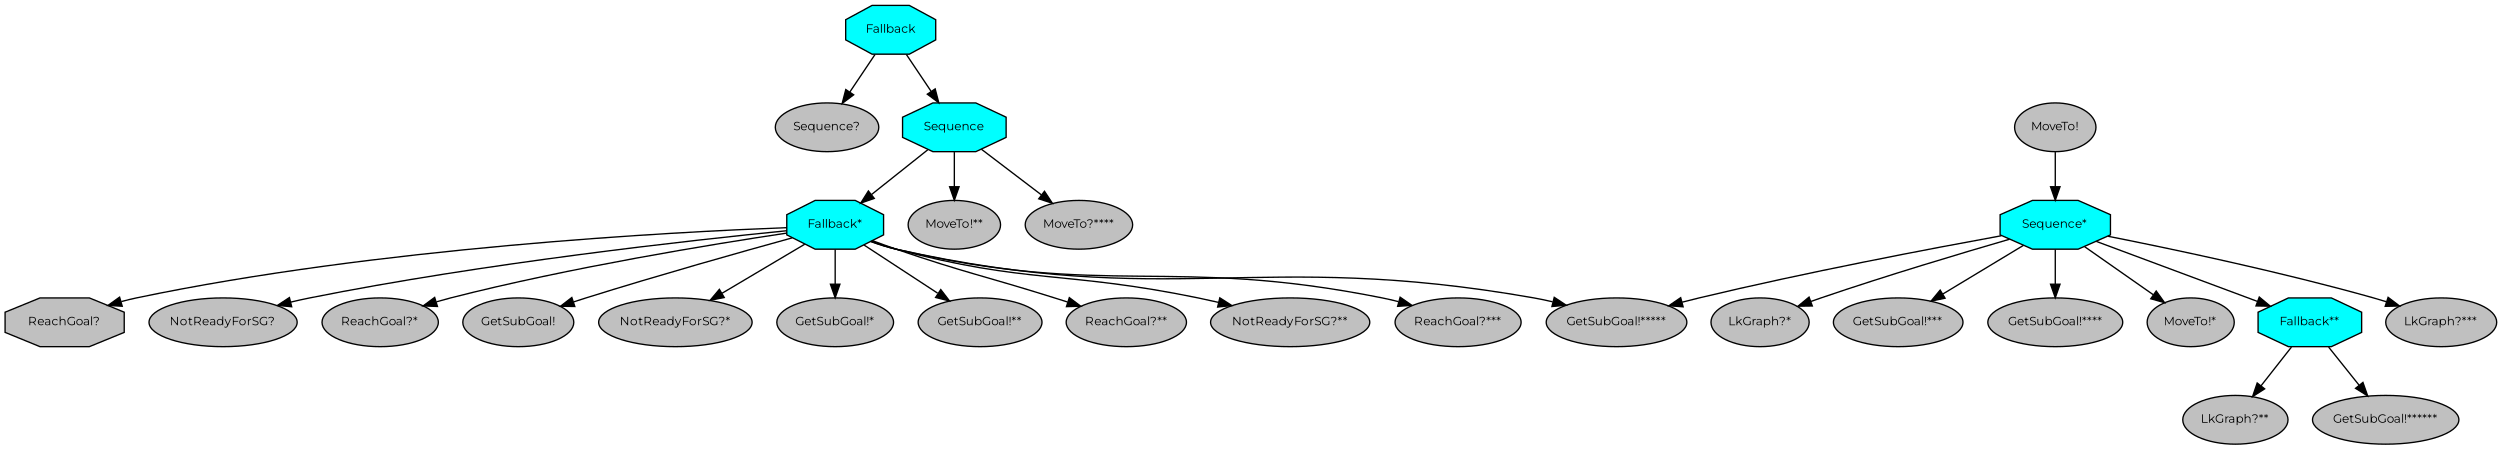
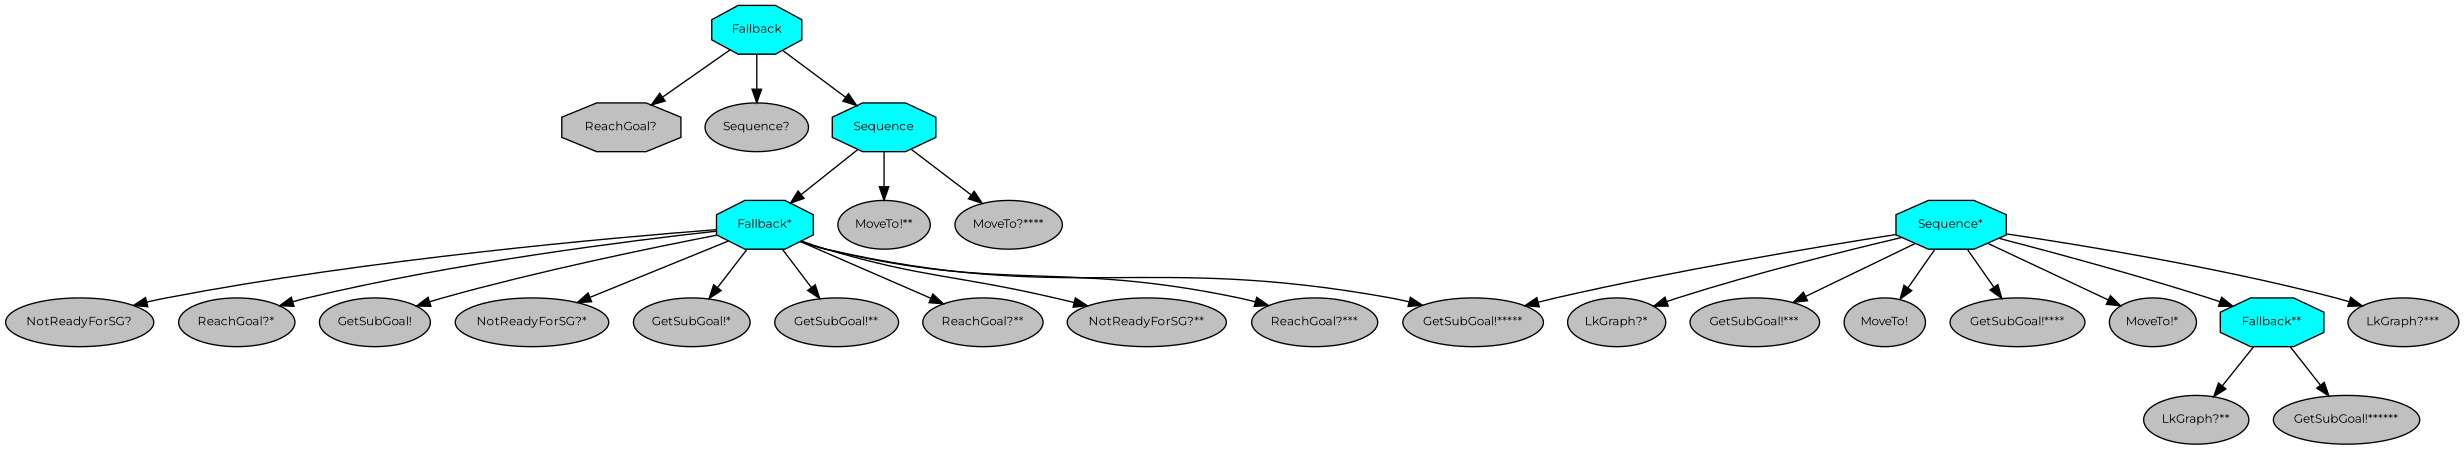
(2055, 169) -> (1921, 269)
(452, 251) -> (696, 73)
